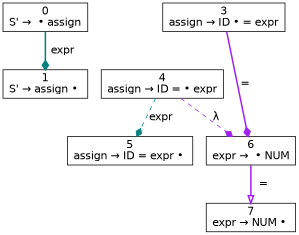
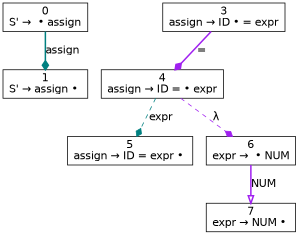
(63, 51) -> (63, 51)
(236, 80) -> (196, 47)
(264, 184) -> (264, 184)
